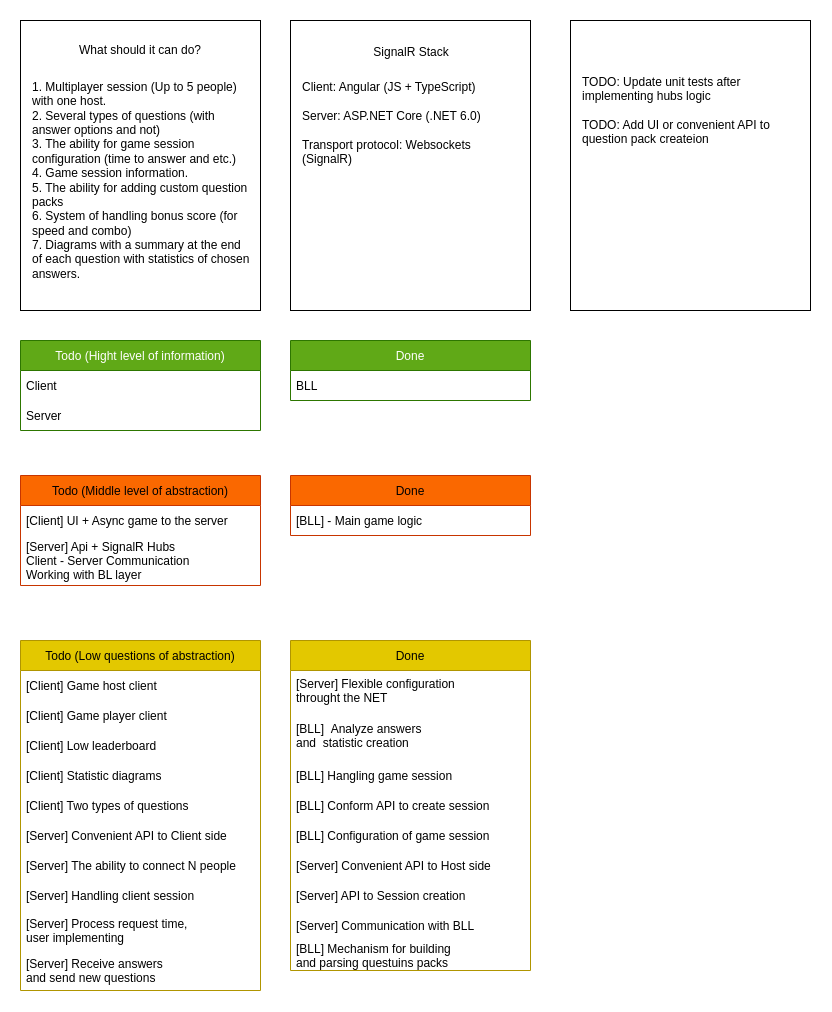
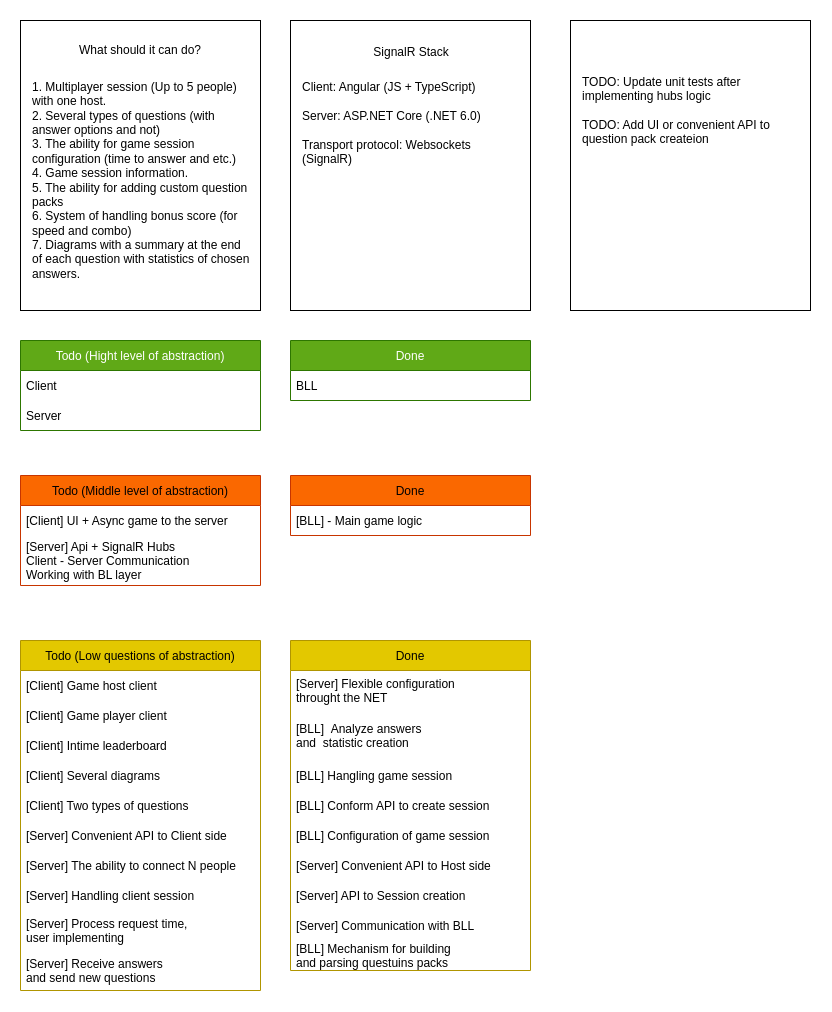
(140, 356) -> (140, 356)
(99, 746) -> (107, 746)
(106, 776) -> (101, 776)
